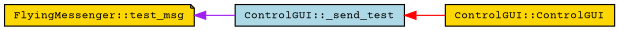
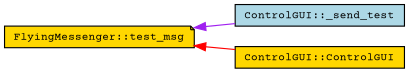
(431, 15) -> (220, 48)
